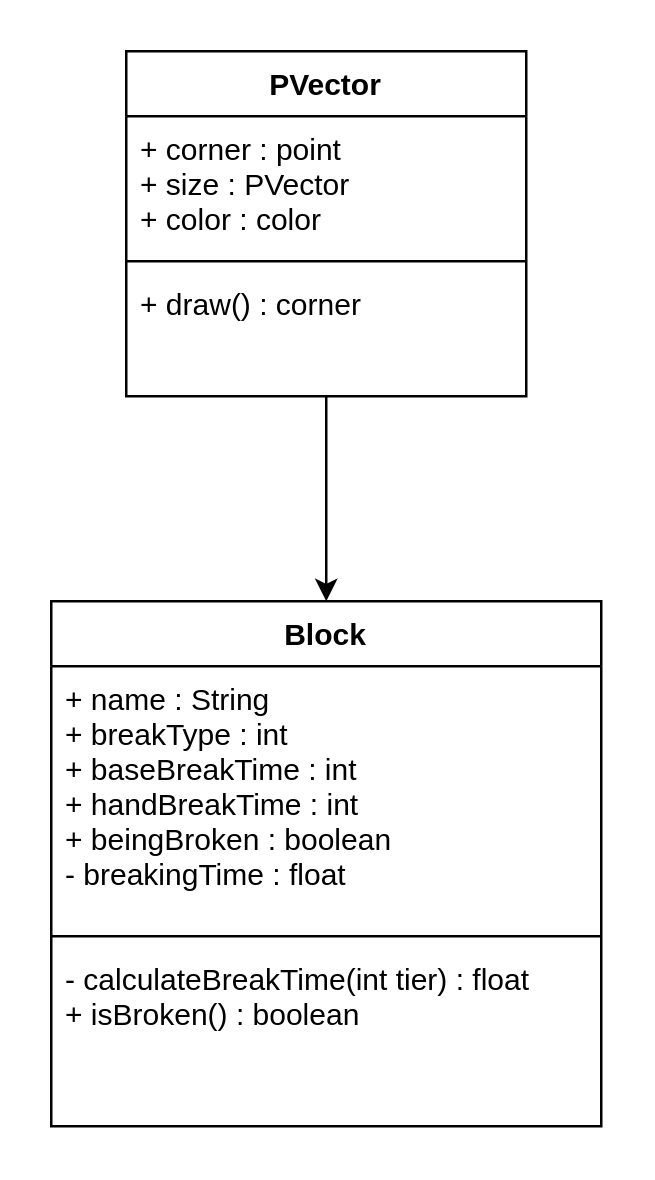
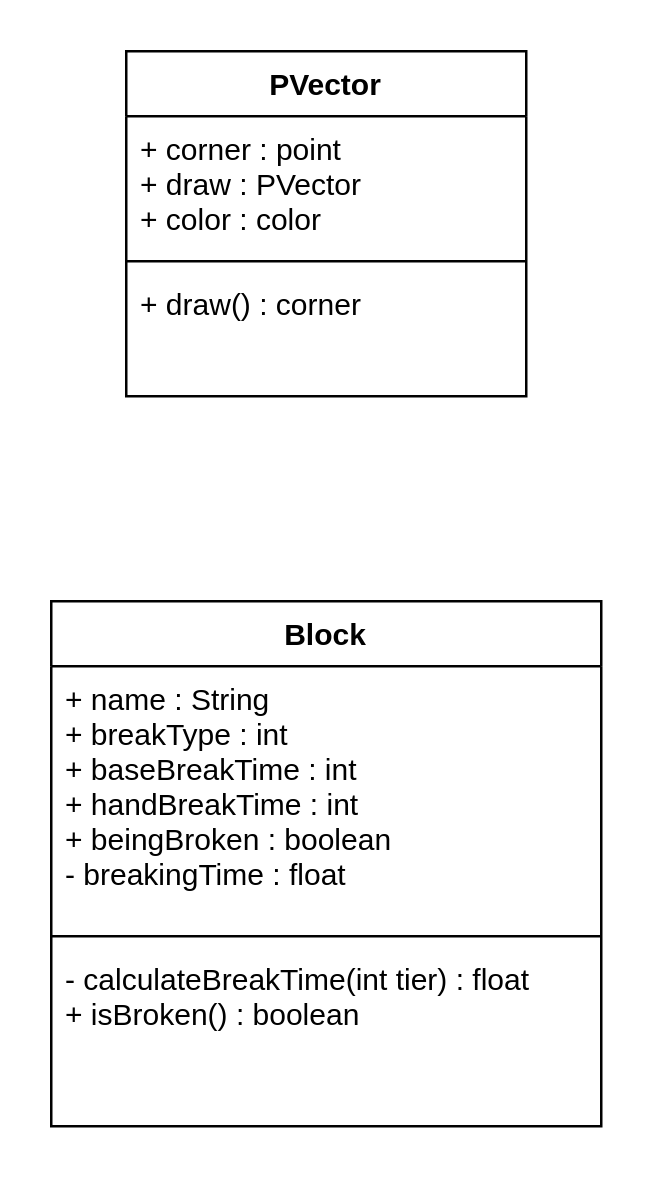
(255, 150) -> (255, 150)
(326, 493) -> none
